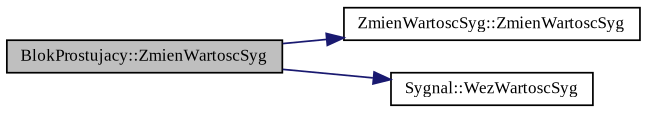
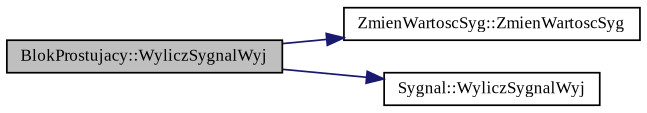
(145, 56) -> (145, 56)
(492, 89) -> (492, 89)
